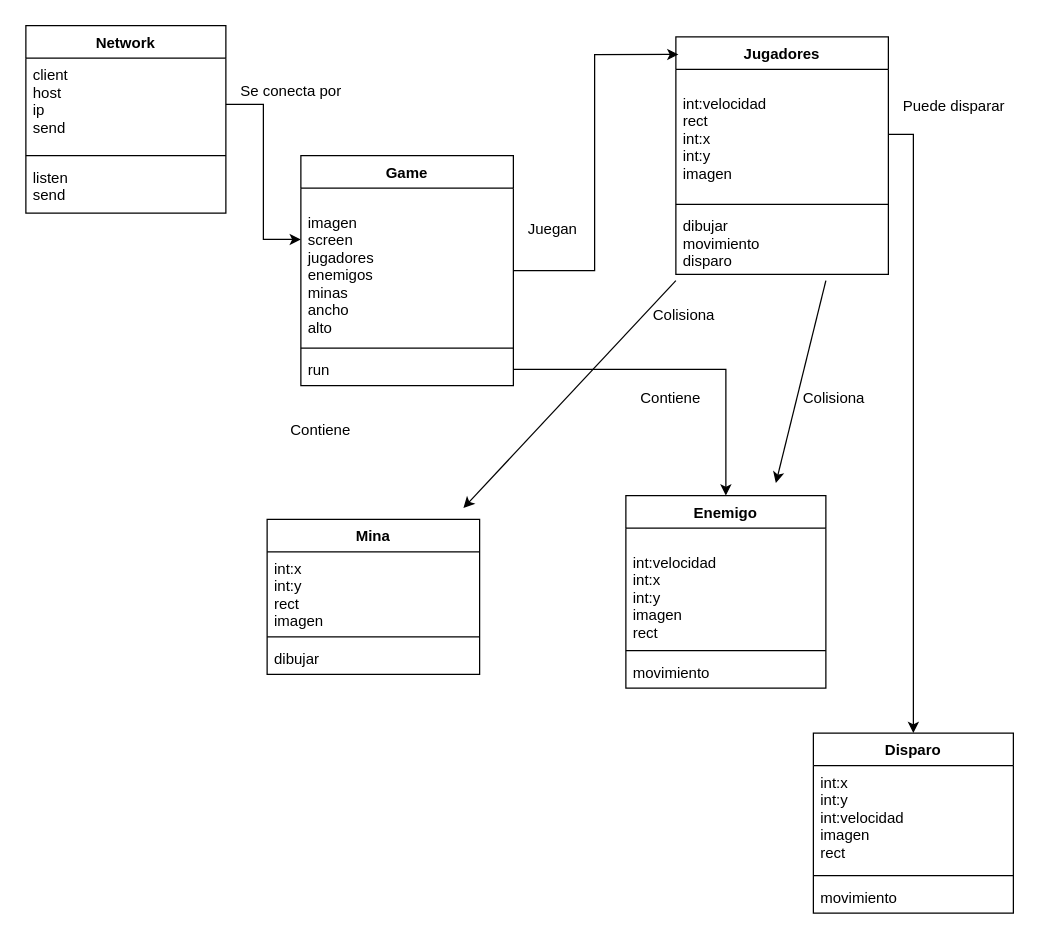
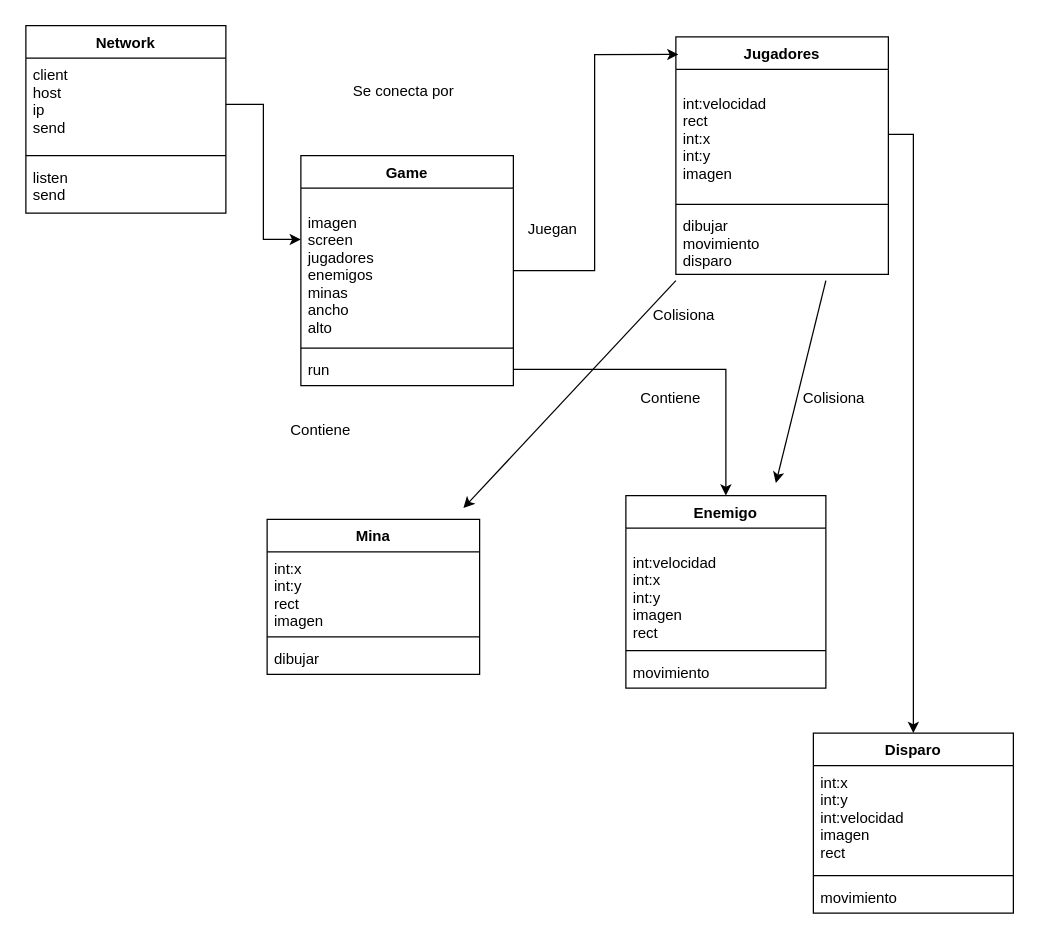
(301, 92) -> (413, 92)
(963, 107) -> none
